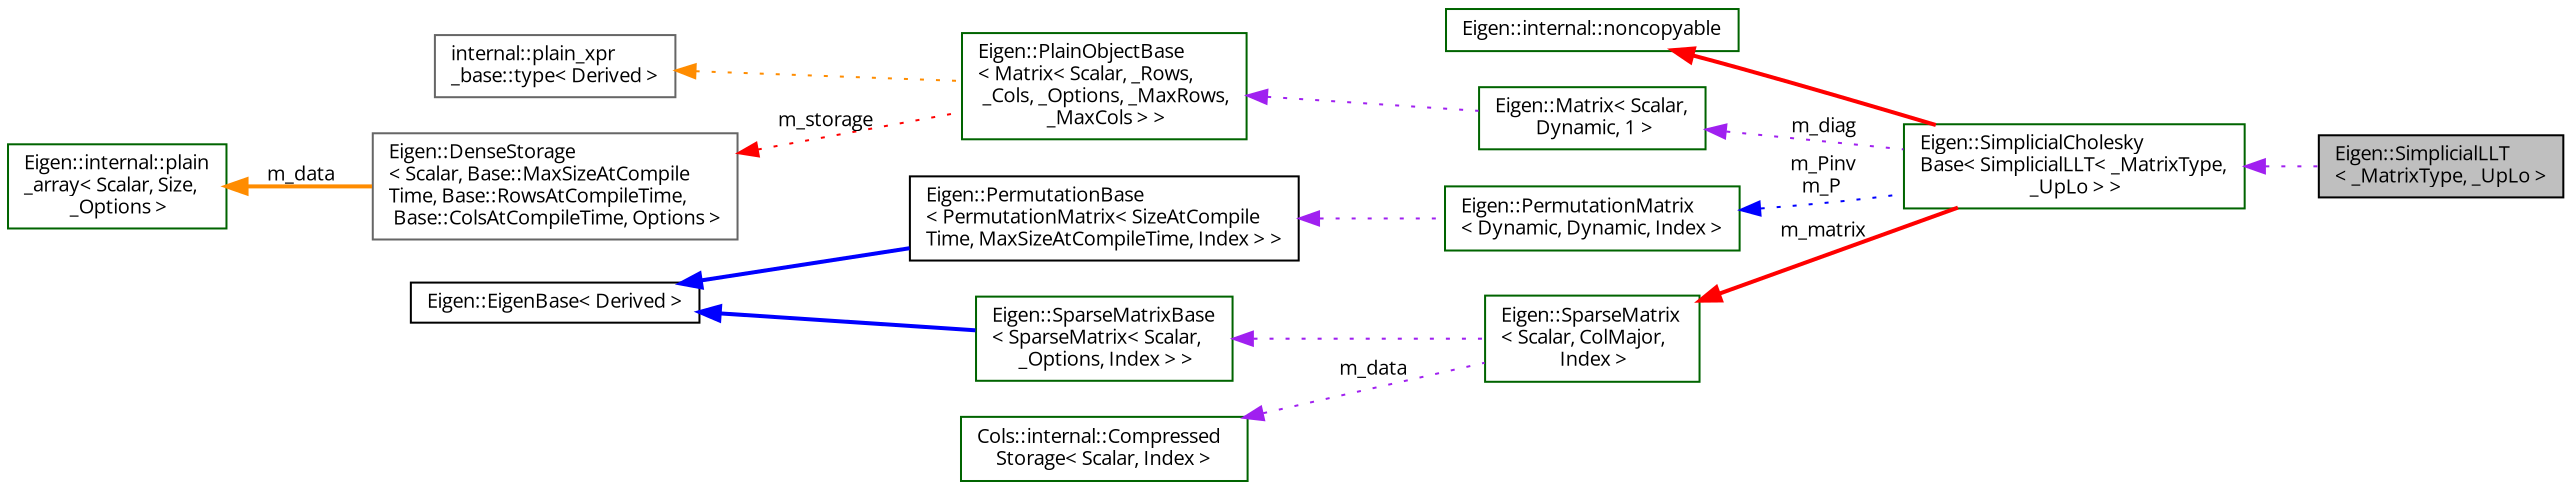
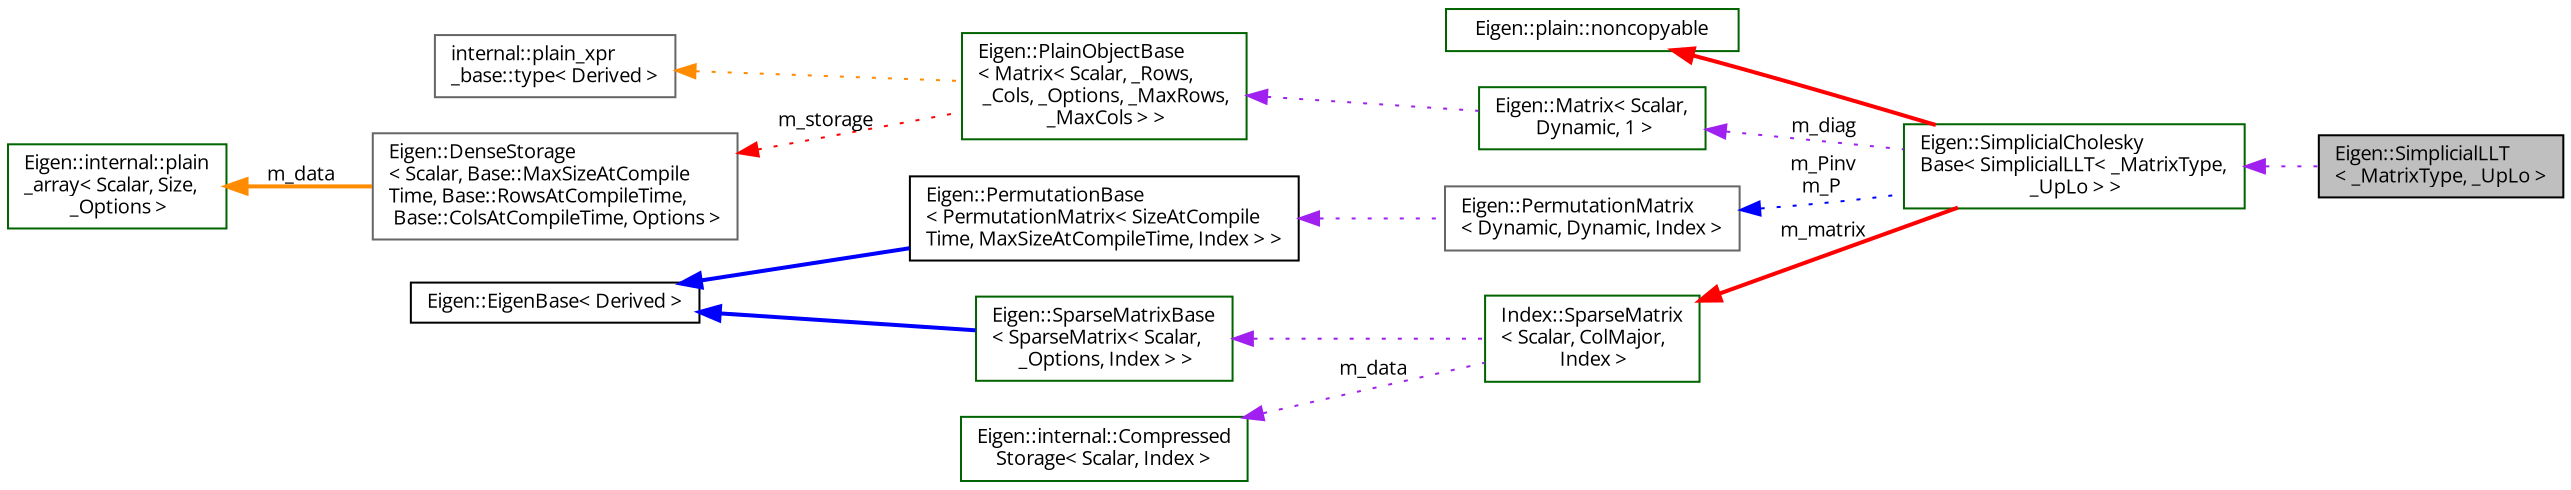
(1592, 30) -> (1592, 30)
(1592, 218) -> (1592, 218)
(1592, 339) -> (1592, 339)
(1104, 449) -> (1104, 449)
